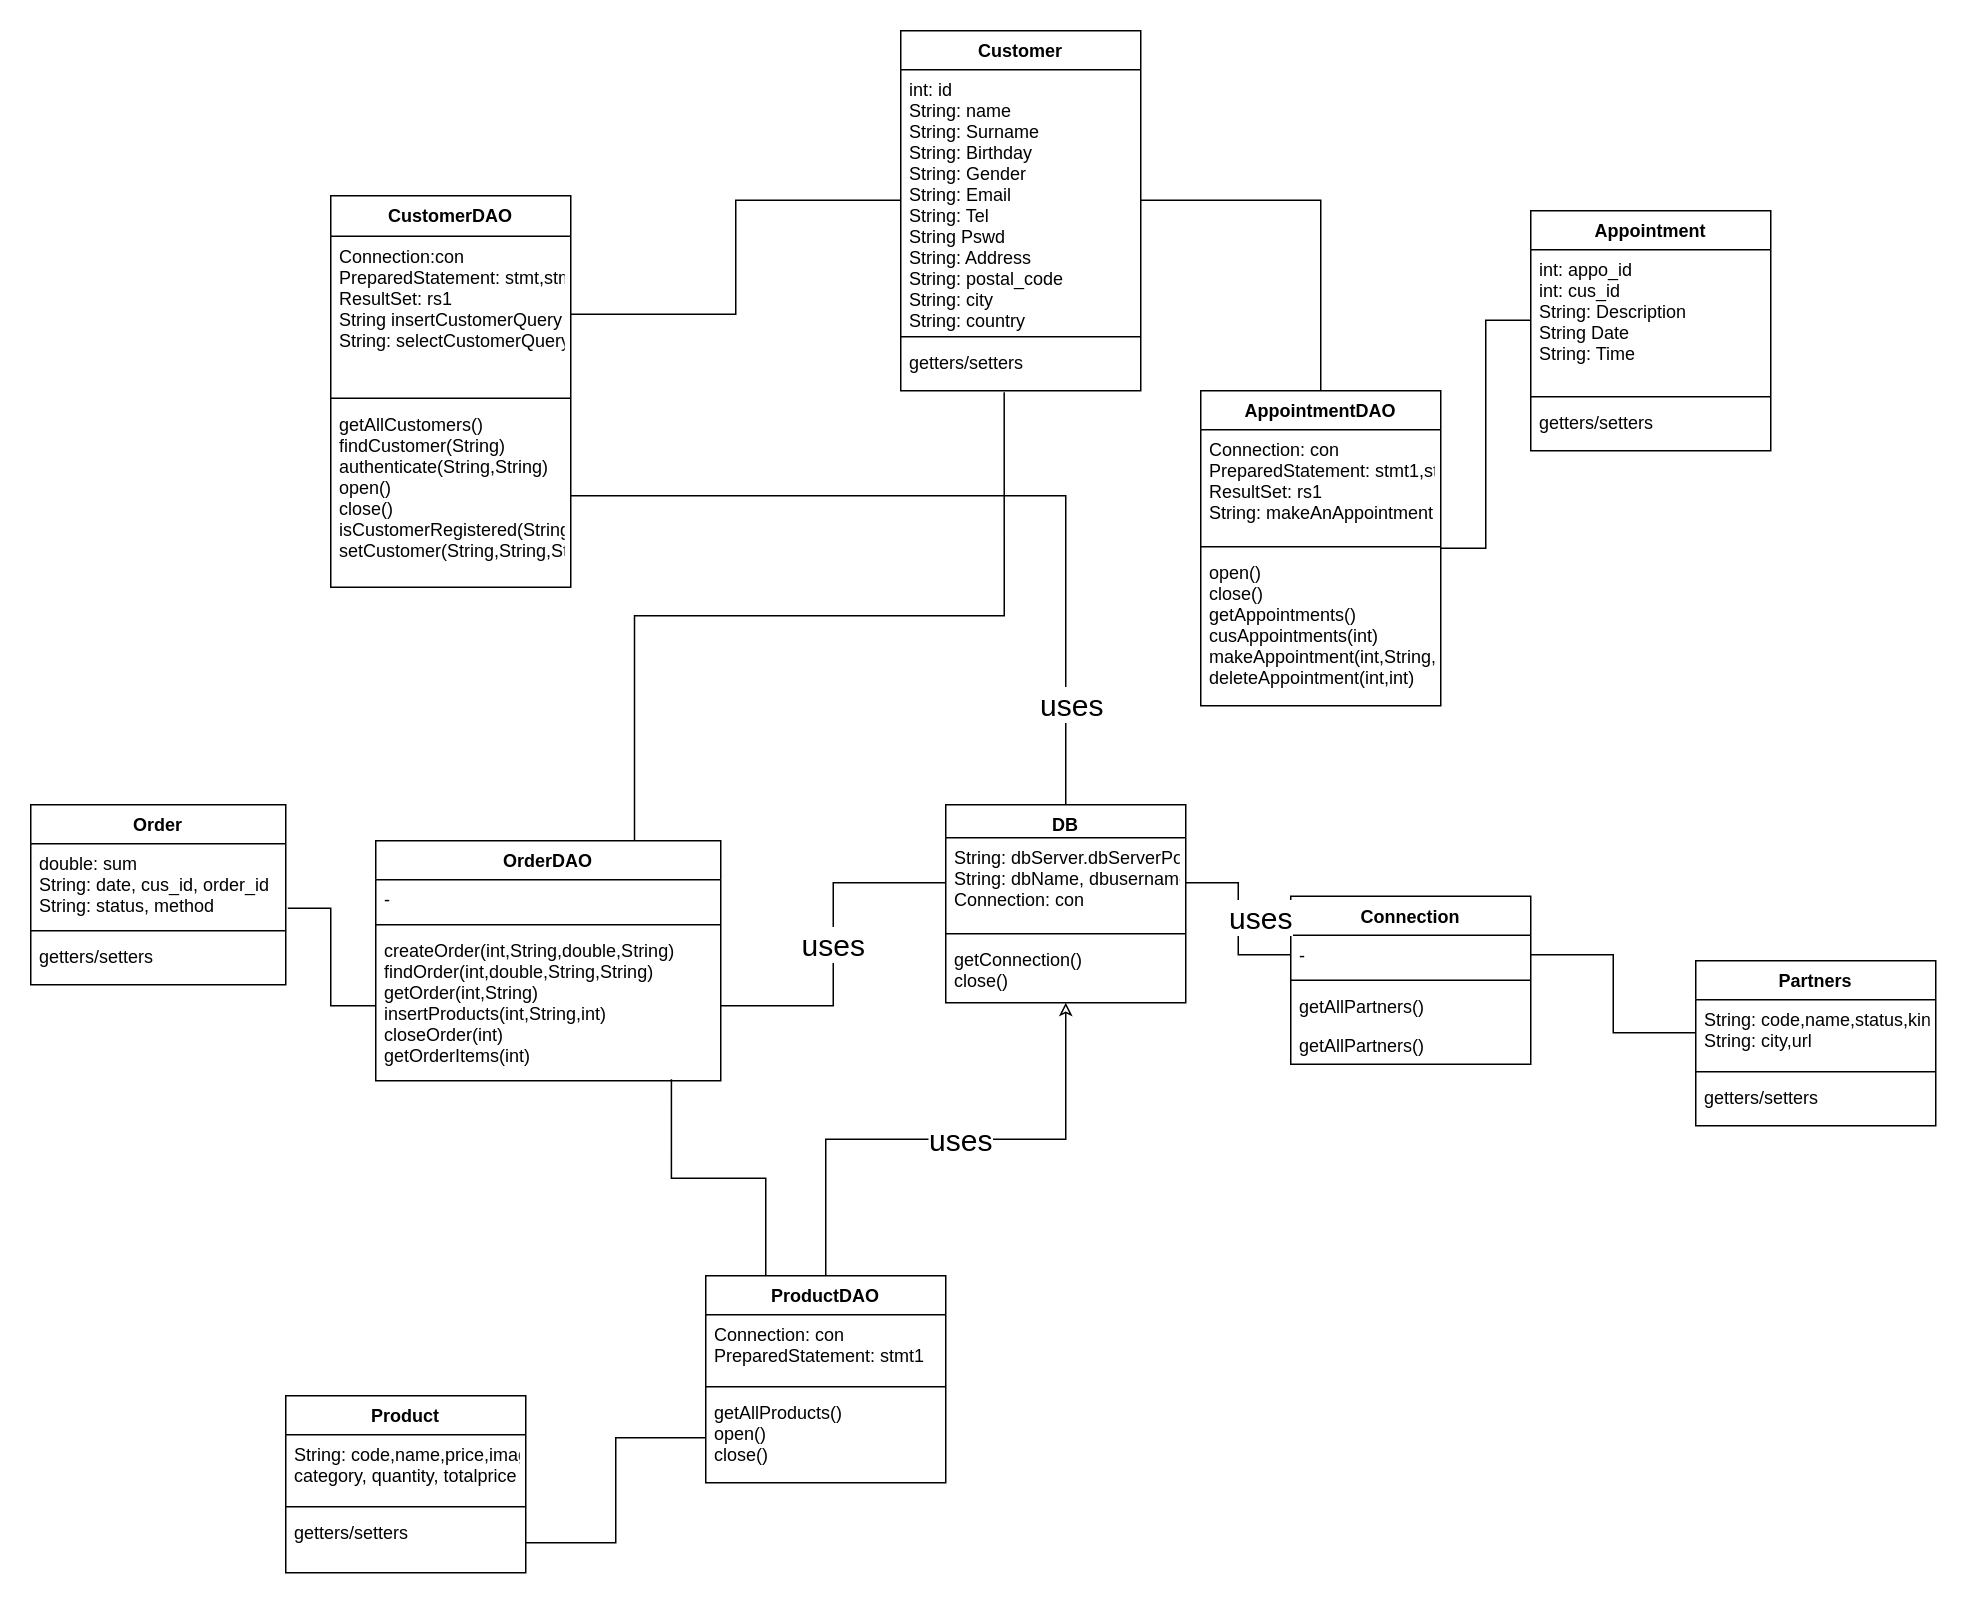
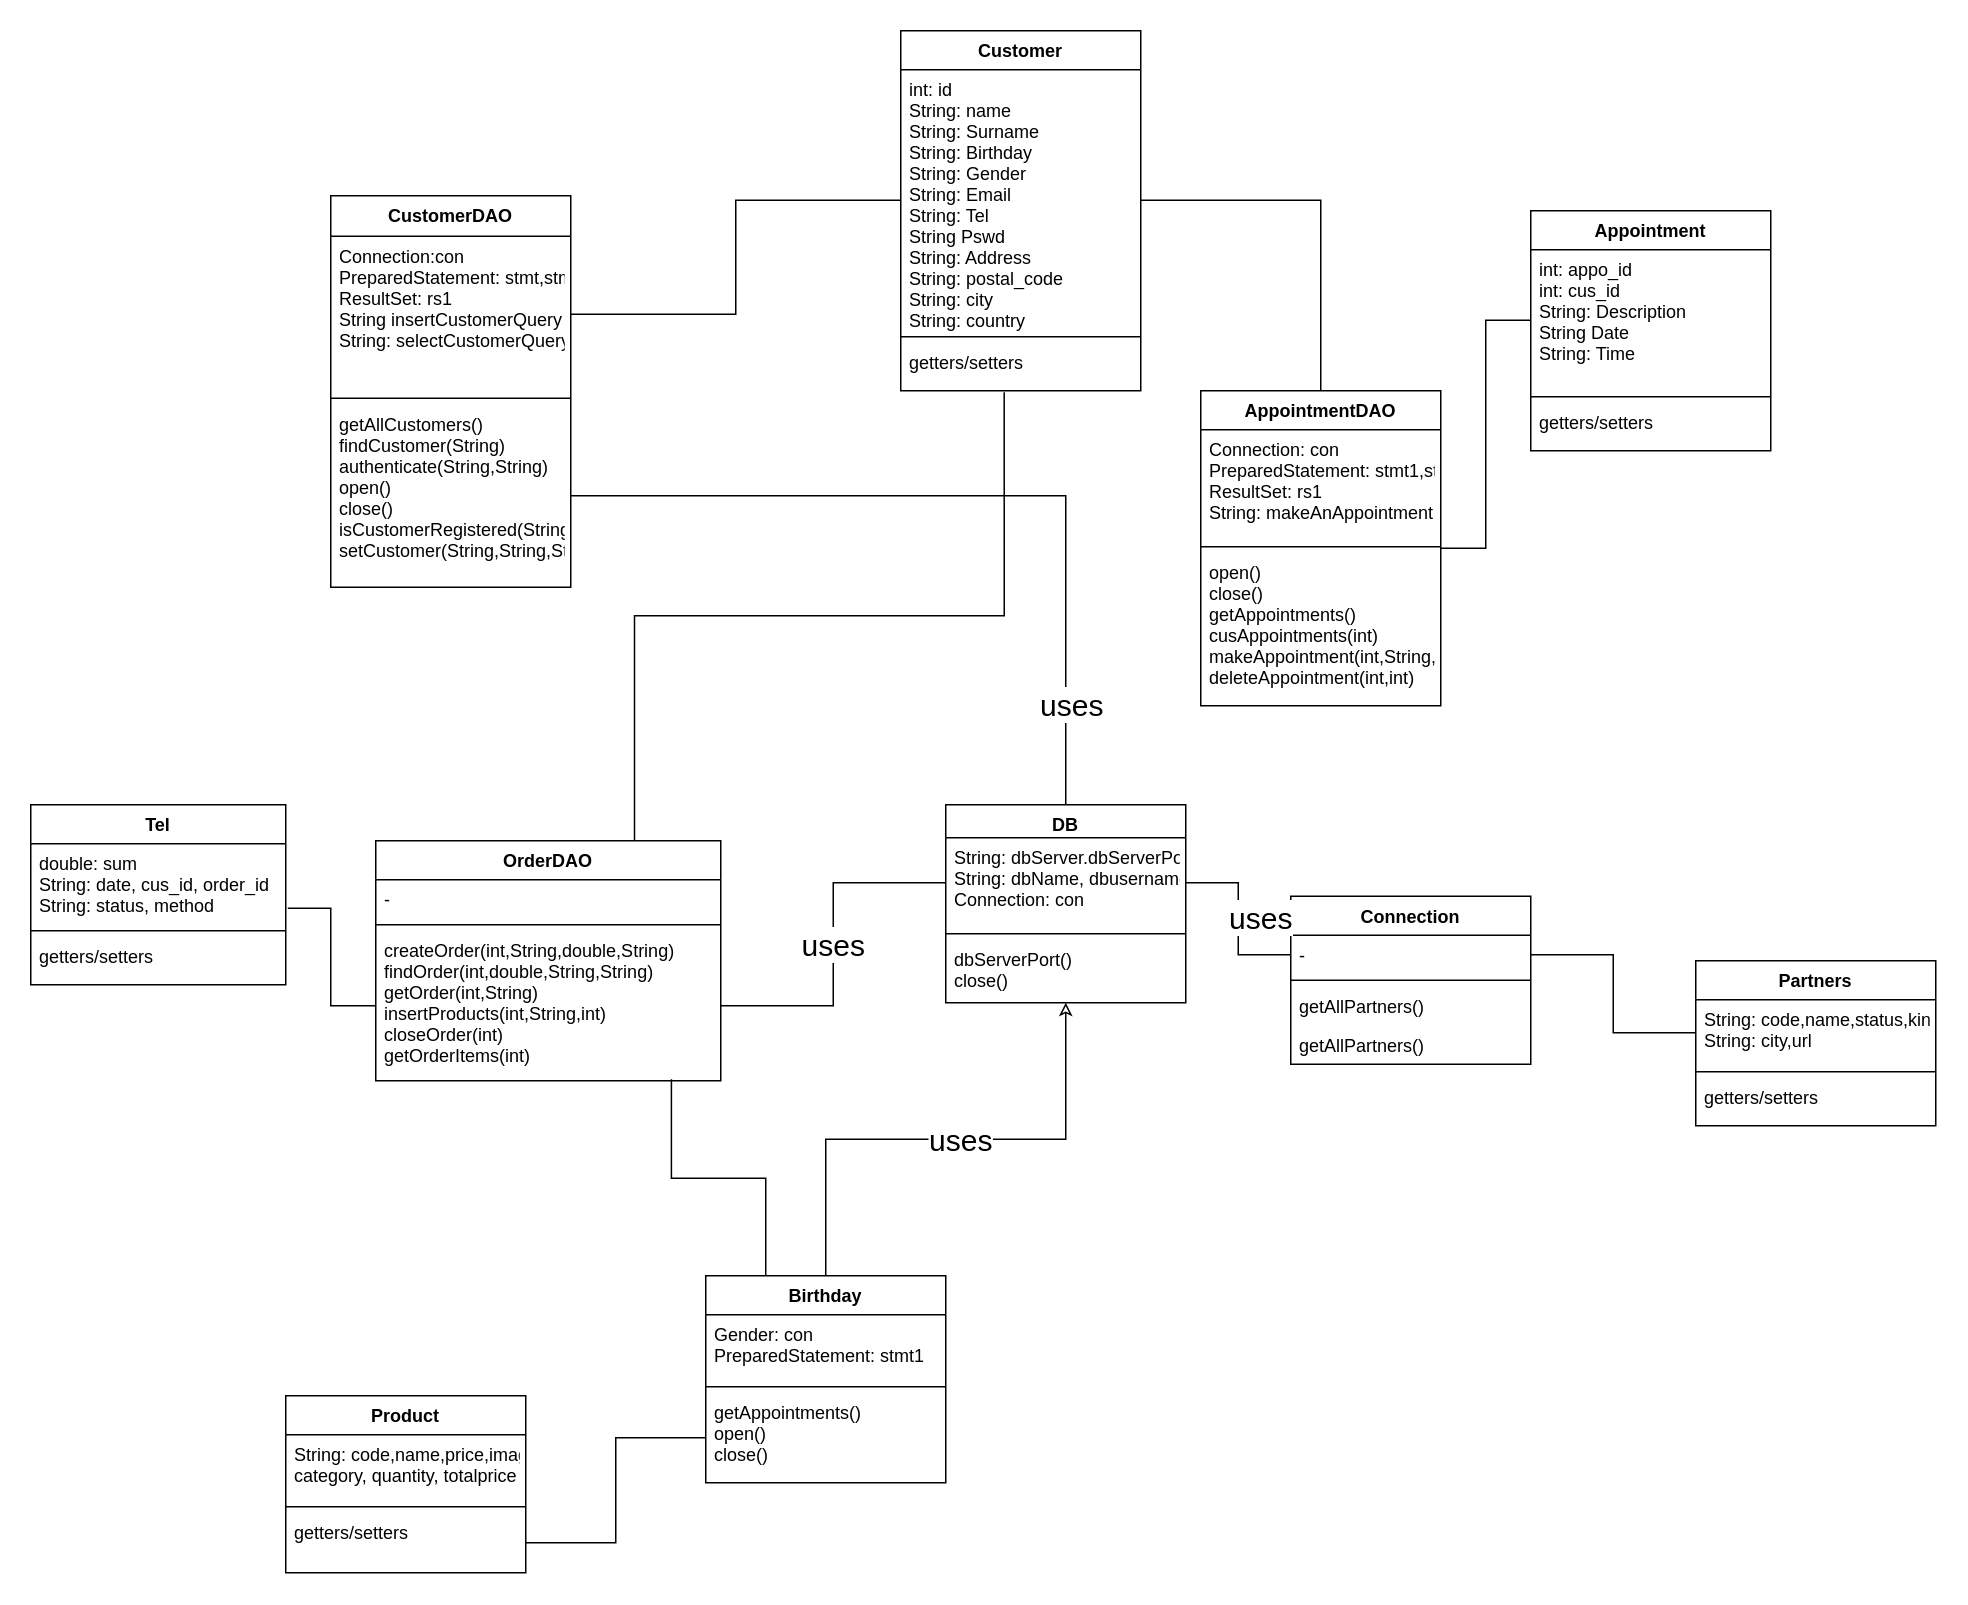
(158, 825) -> (158, 825)
(1027, 960) -> (1025, 960)
(825, 1296) -> (825, 1296)
(783, 1335) -> (765, 1335)
(790, 1413) -> (797, 1413)
